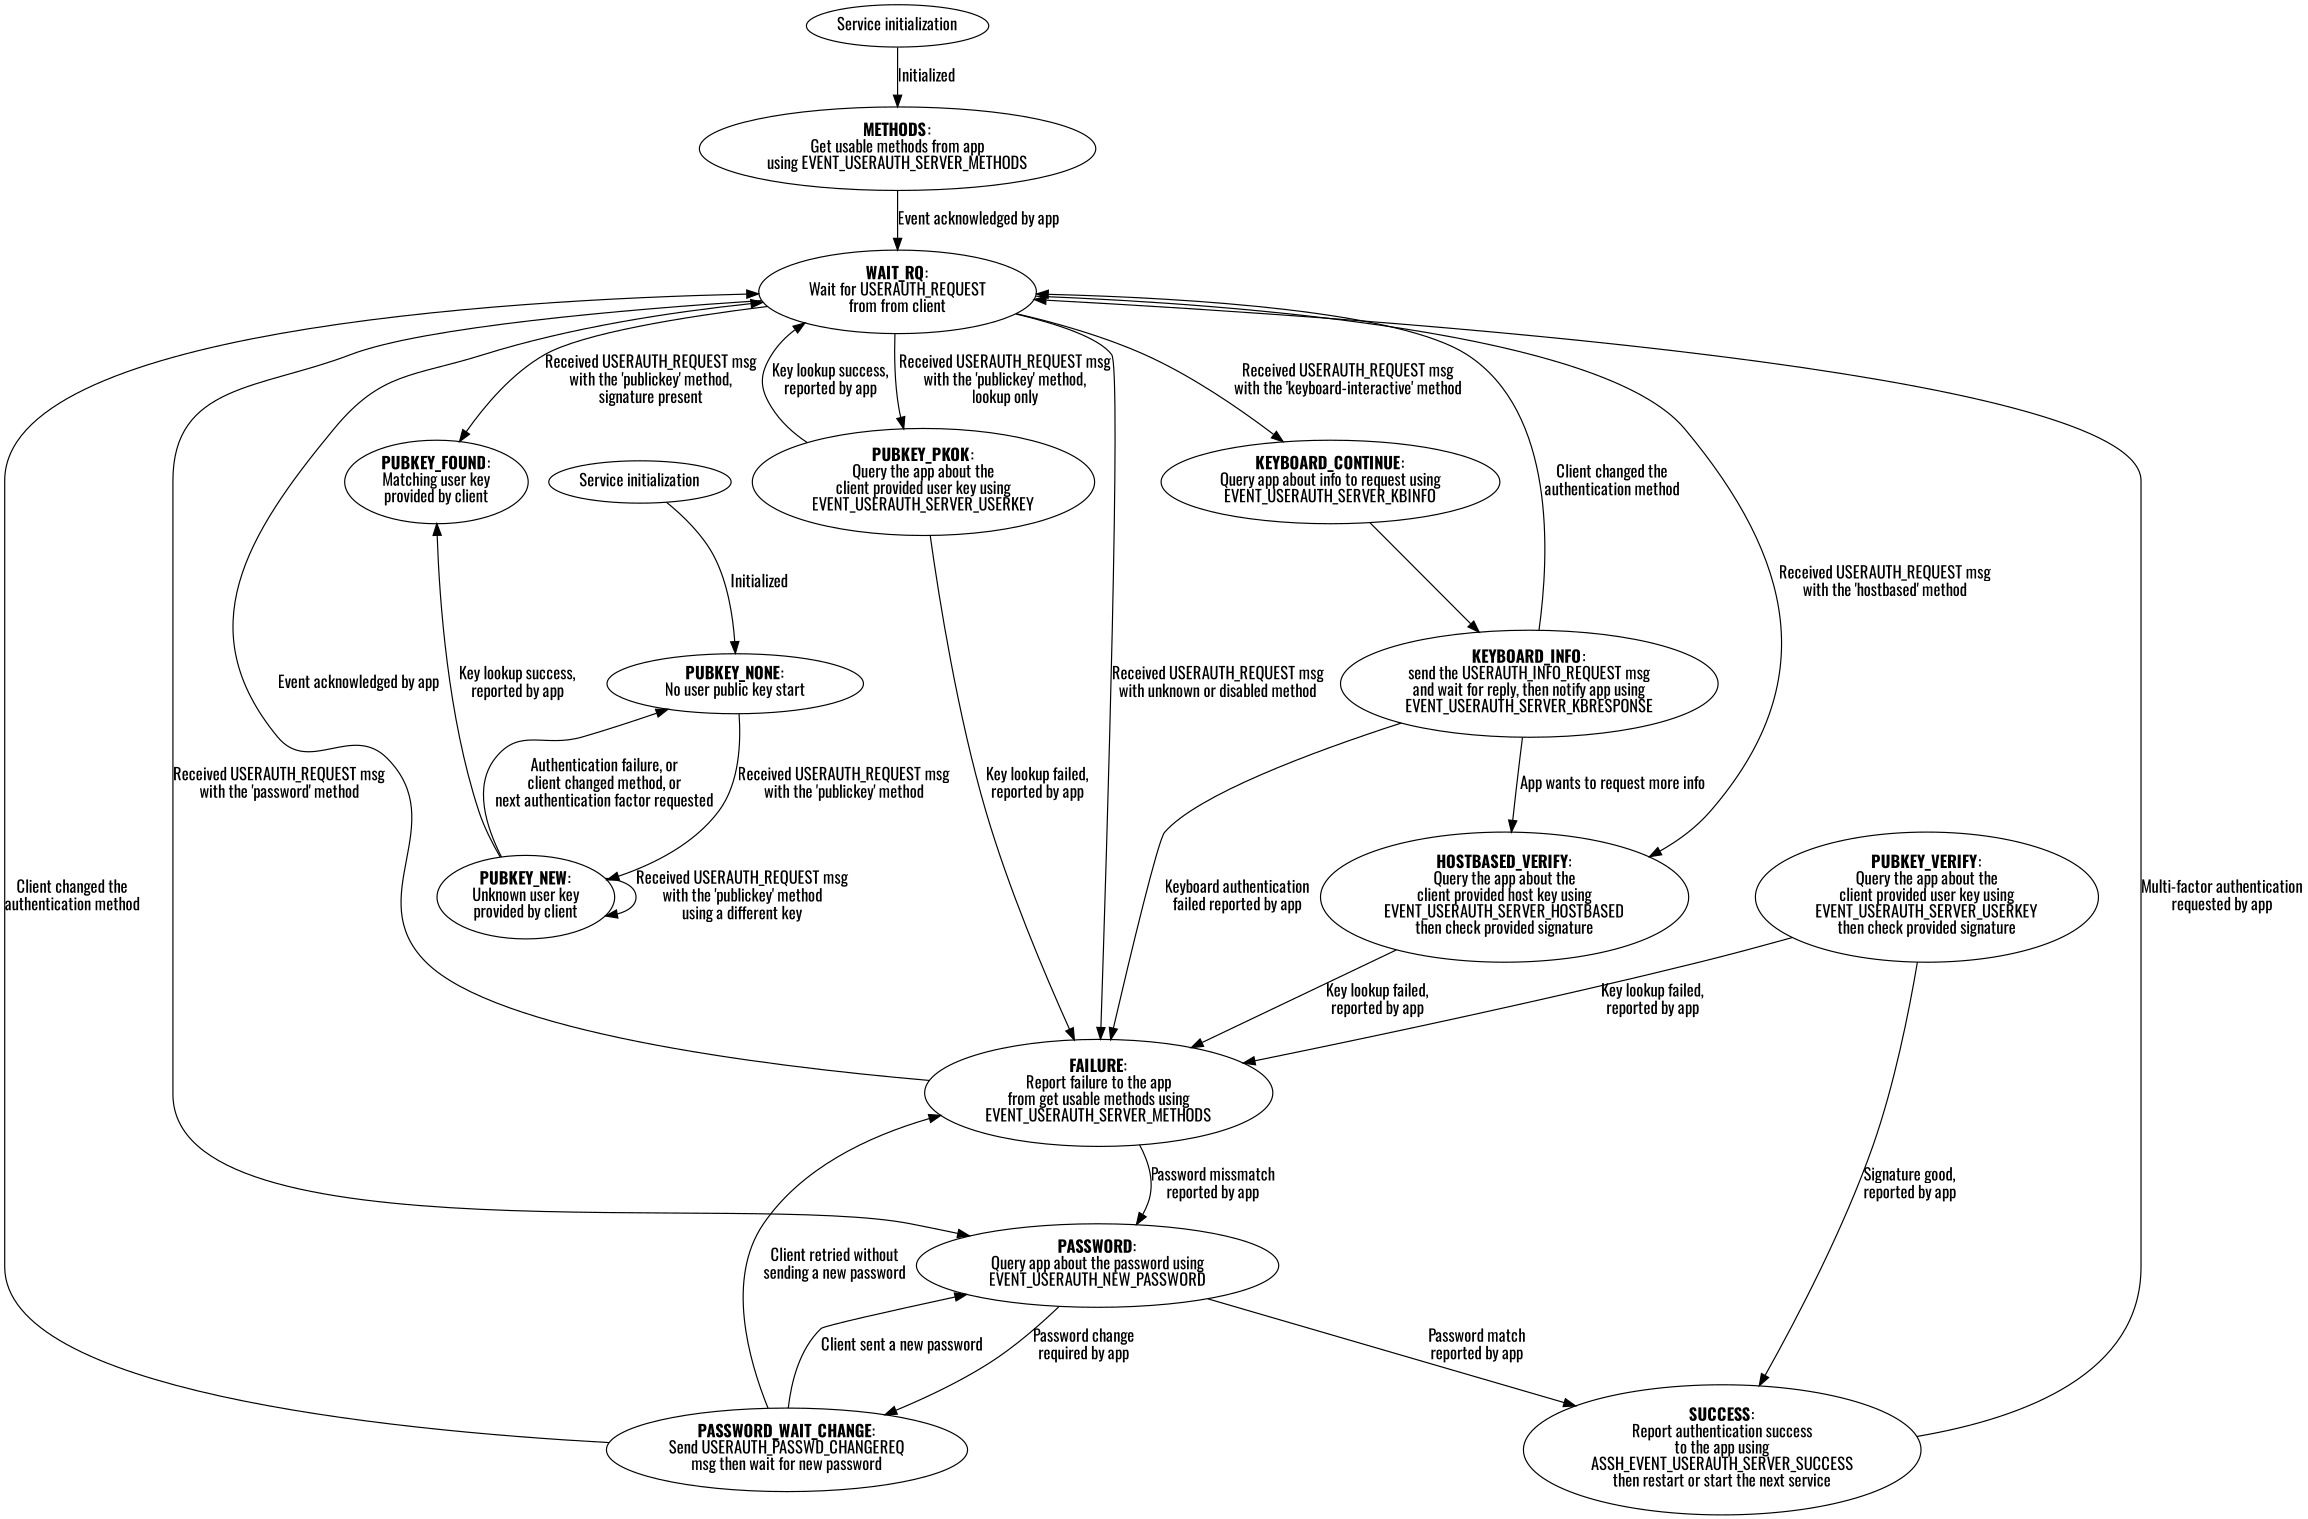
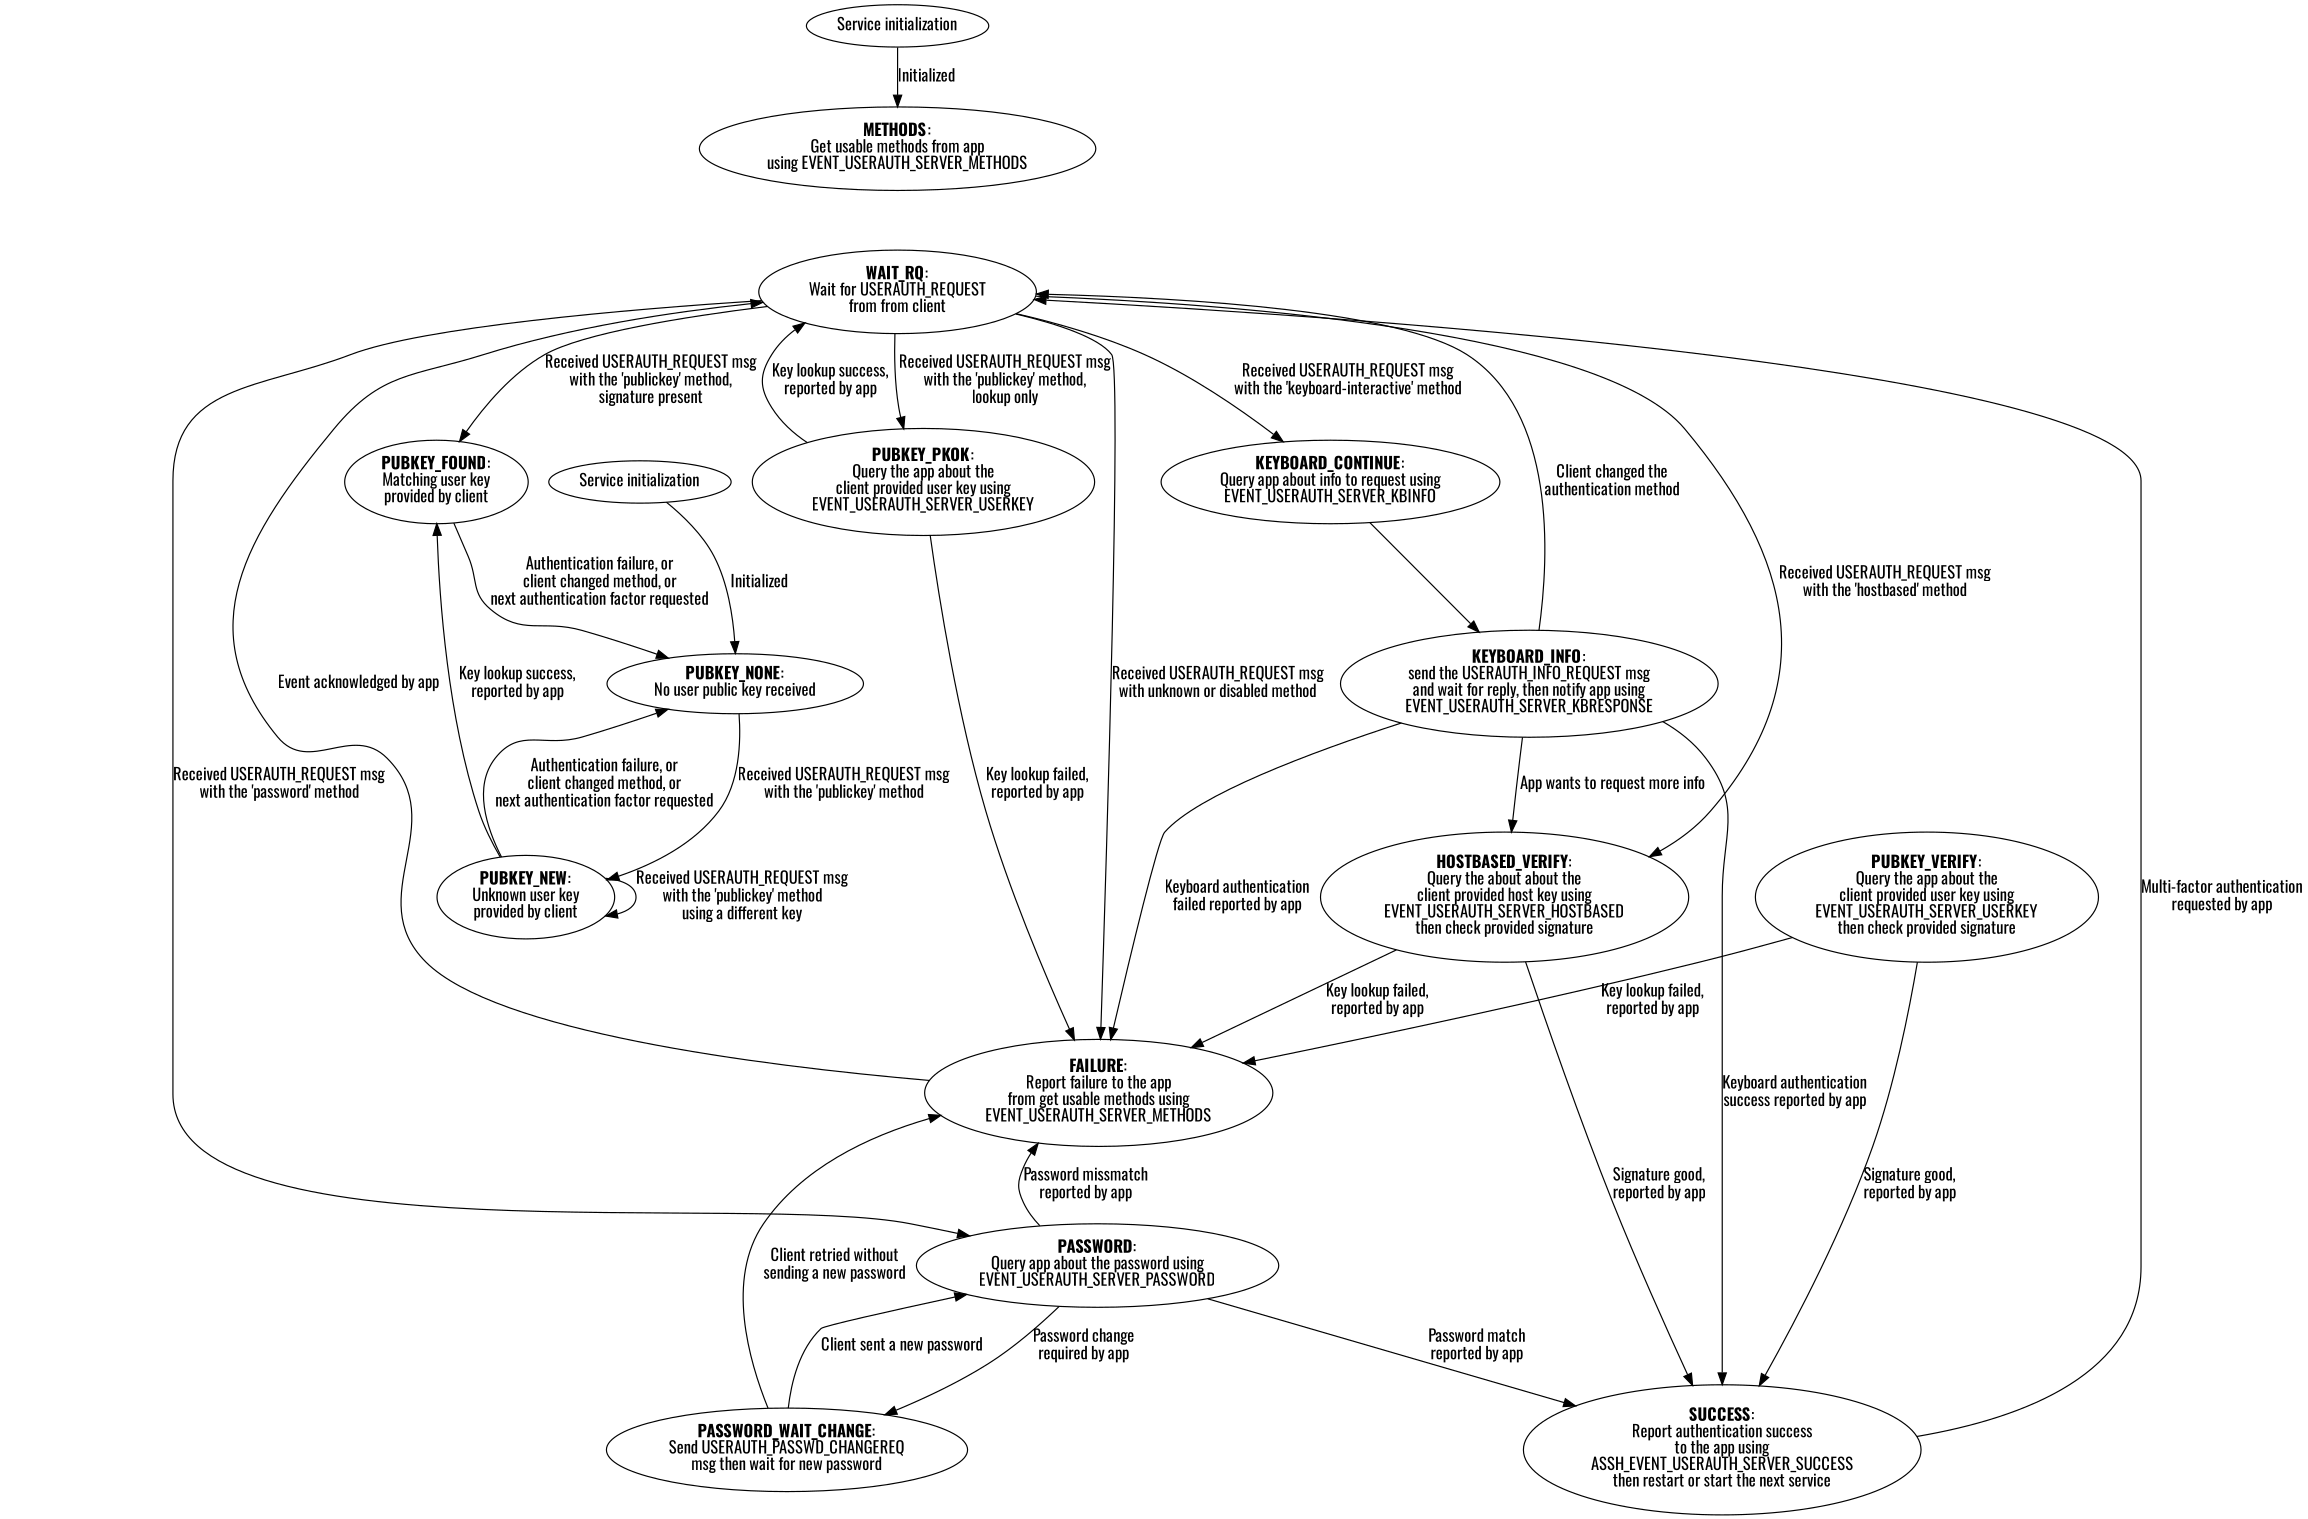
(898, 214) -> none
none -> (526, 625)
(735, 691) -> (735, 691)
(5, 803) -> none
(1505, 880) -> (1505, 880)
none -> (1722, 1034)
none -> (1600, 1171)
(1151, 1179) -> (1019, 1191)
(1098, 1281) -> (1098, 1281)
